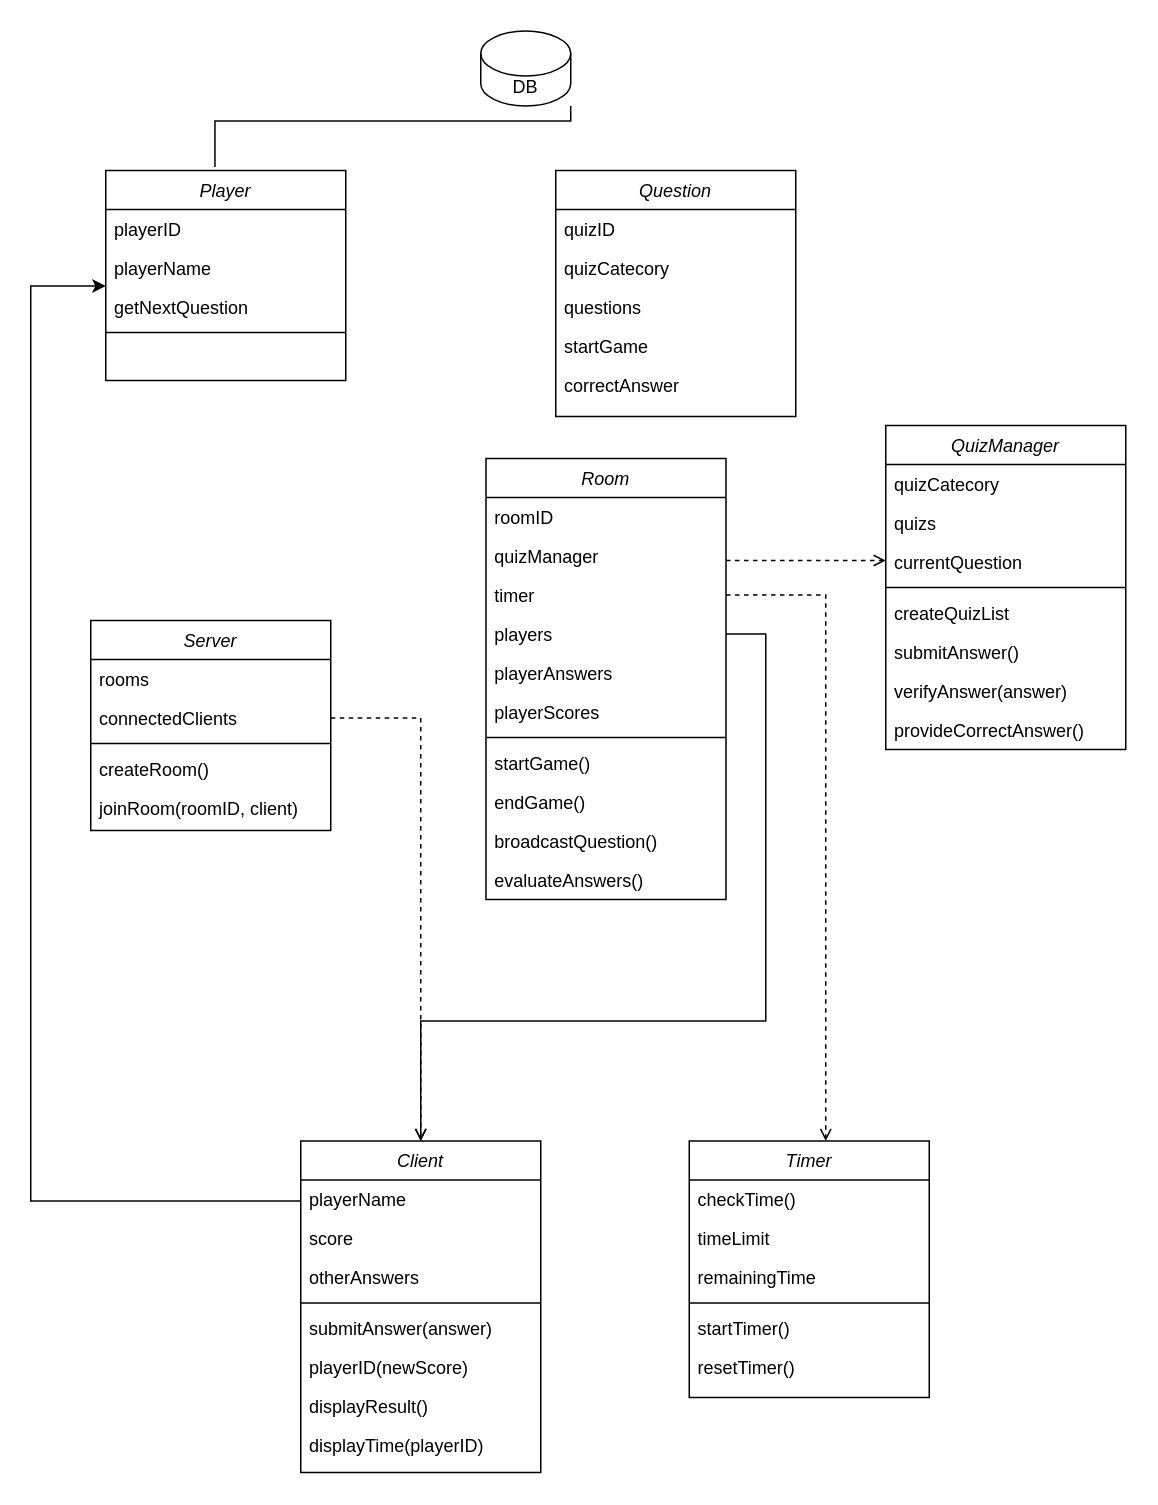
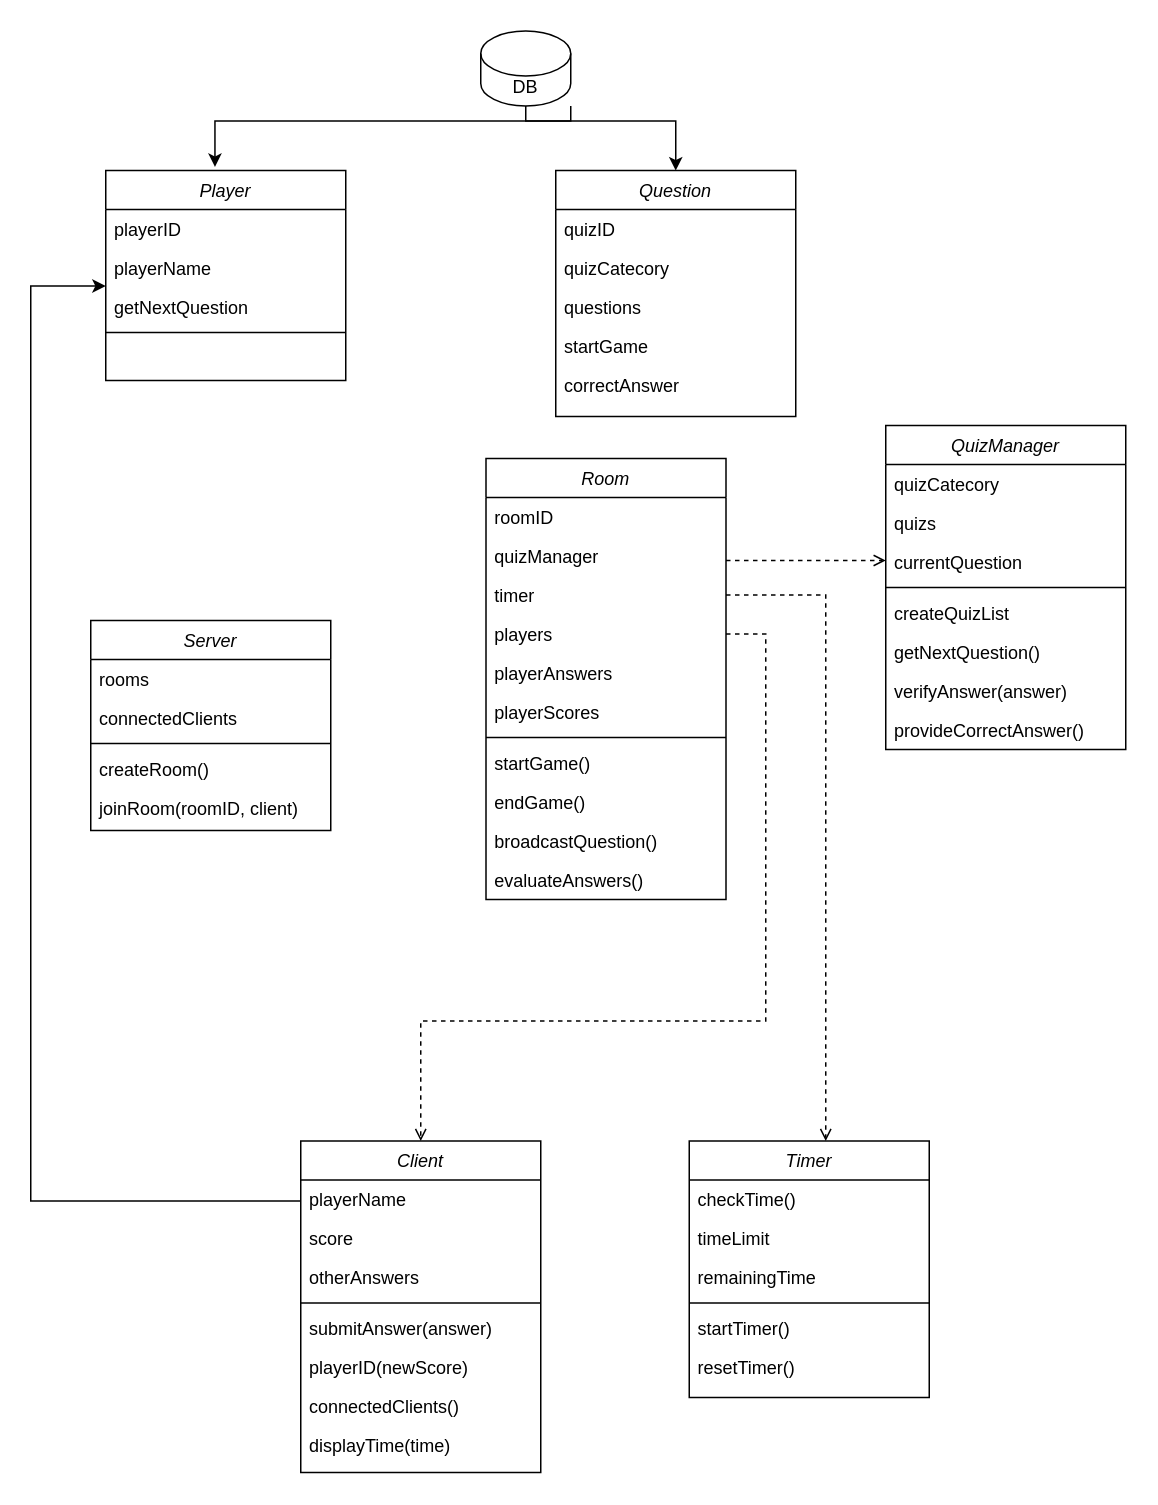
none -> (643, 121)
(215, 160) -> (215, 155)
(962, 653) -> (977, 653)
(421, 823) -> none
(766, 981) -> (766, 981)
(378, 1407) -> (395, 1407)
(405, 1446) -> (385, 1446)
